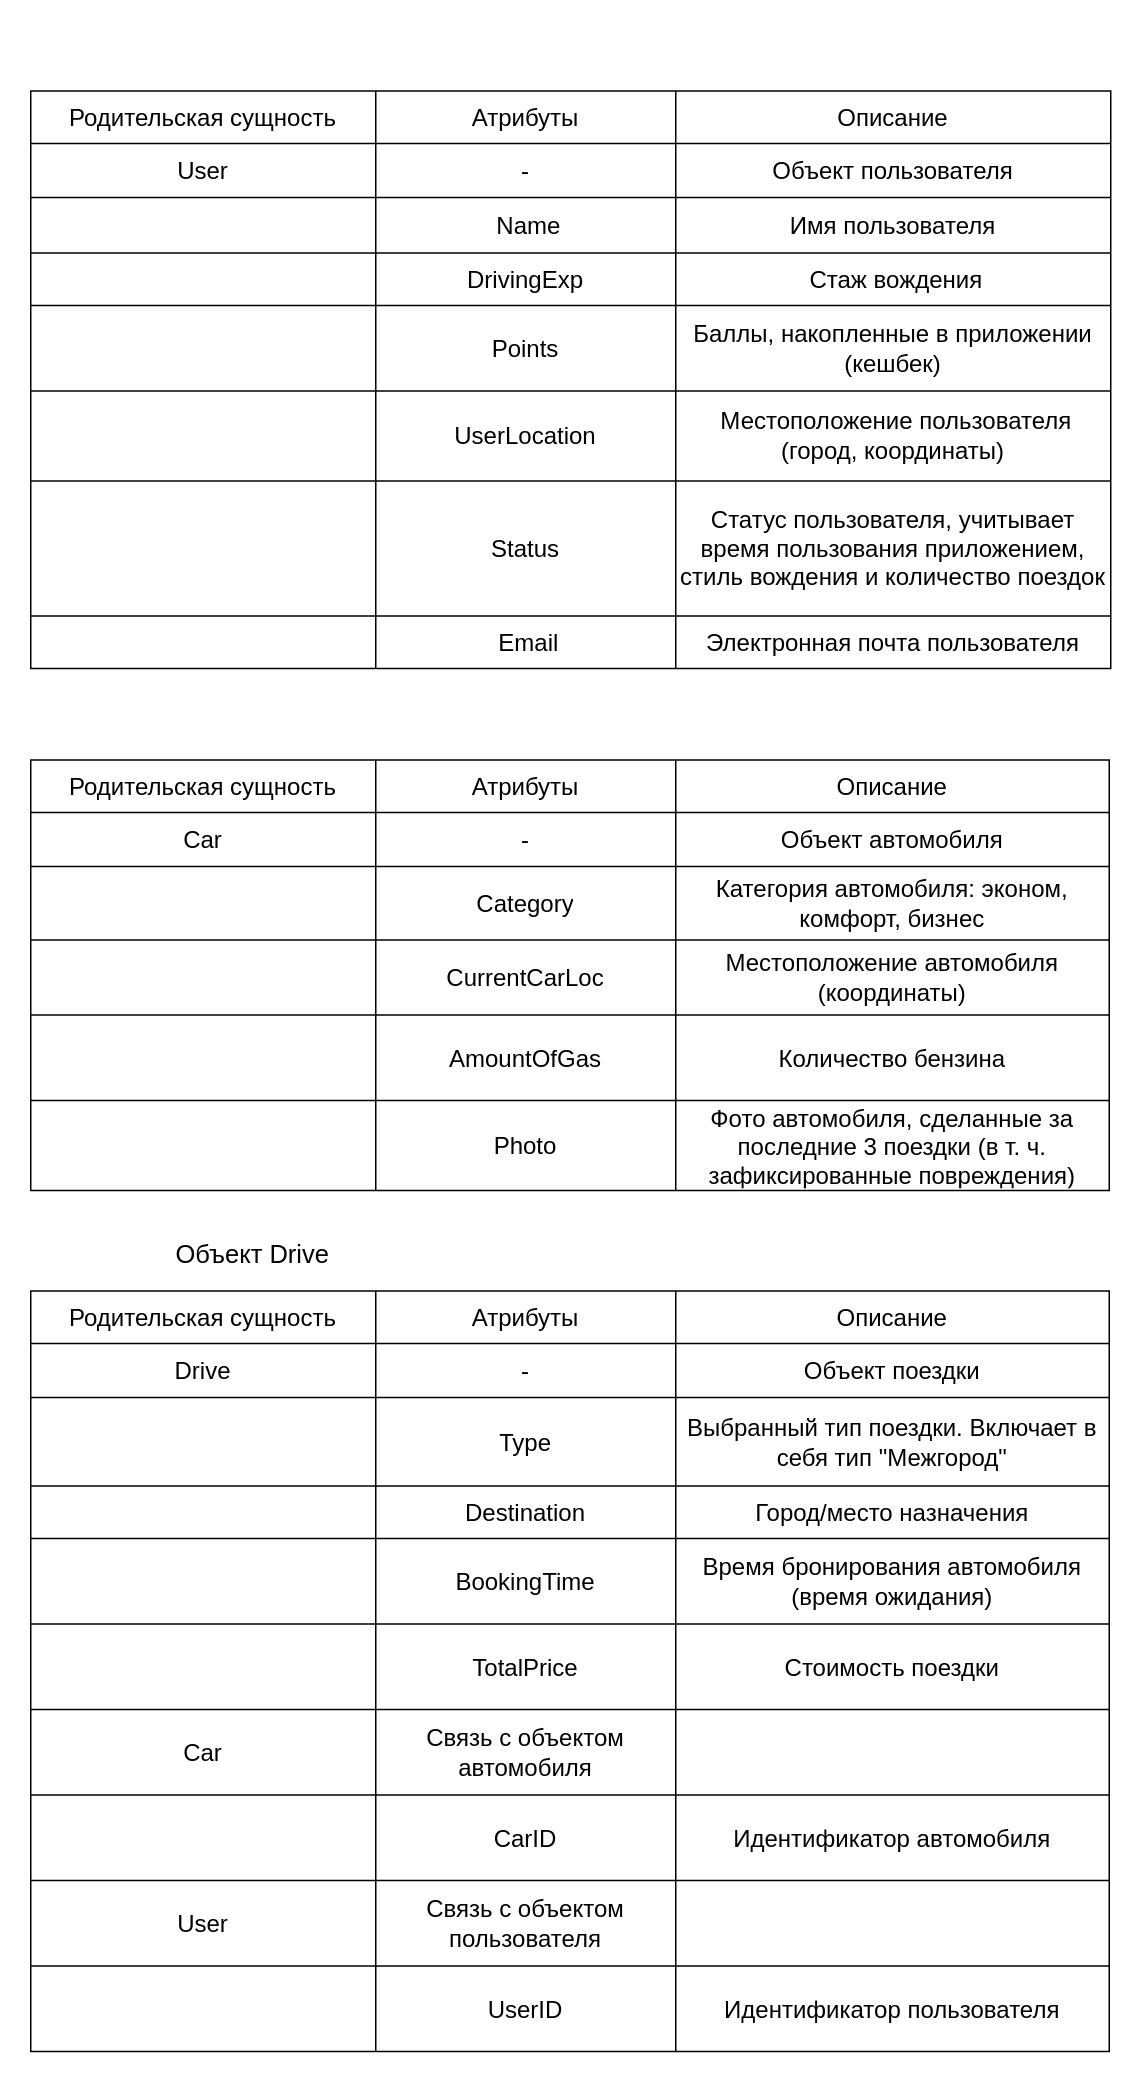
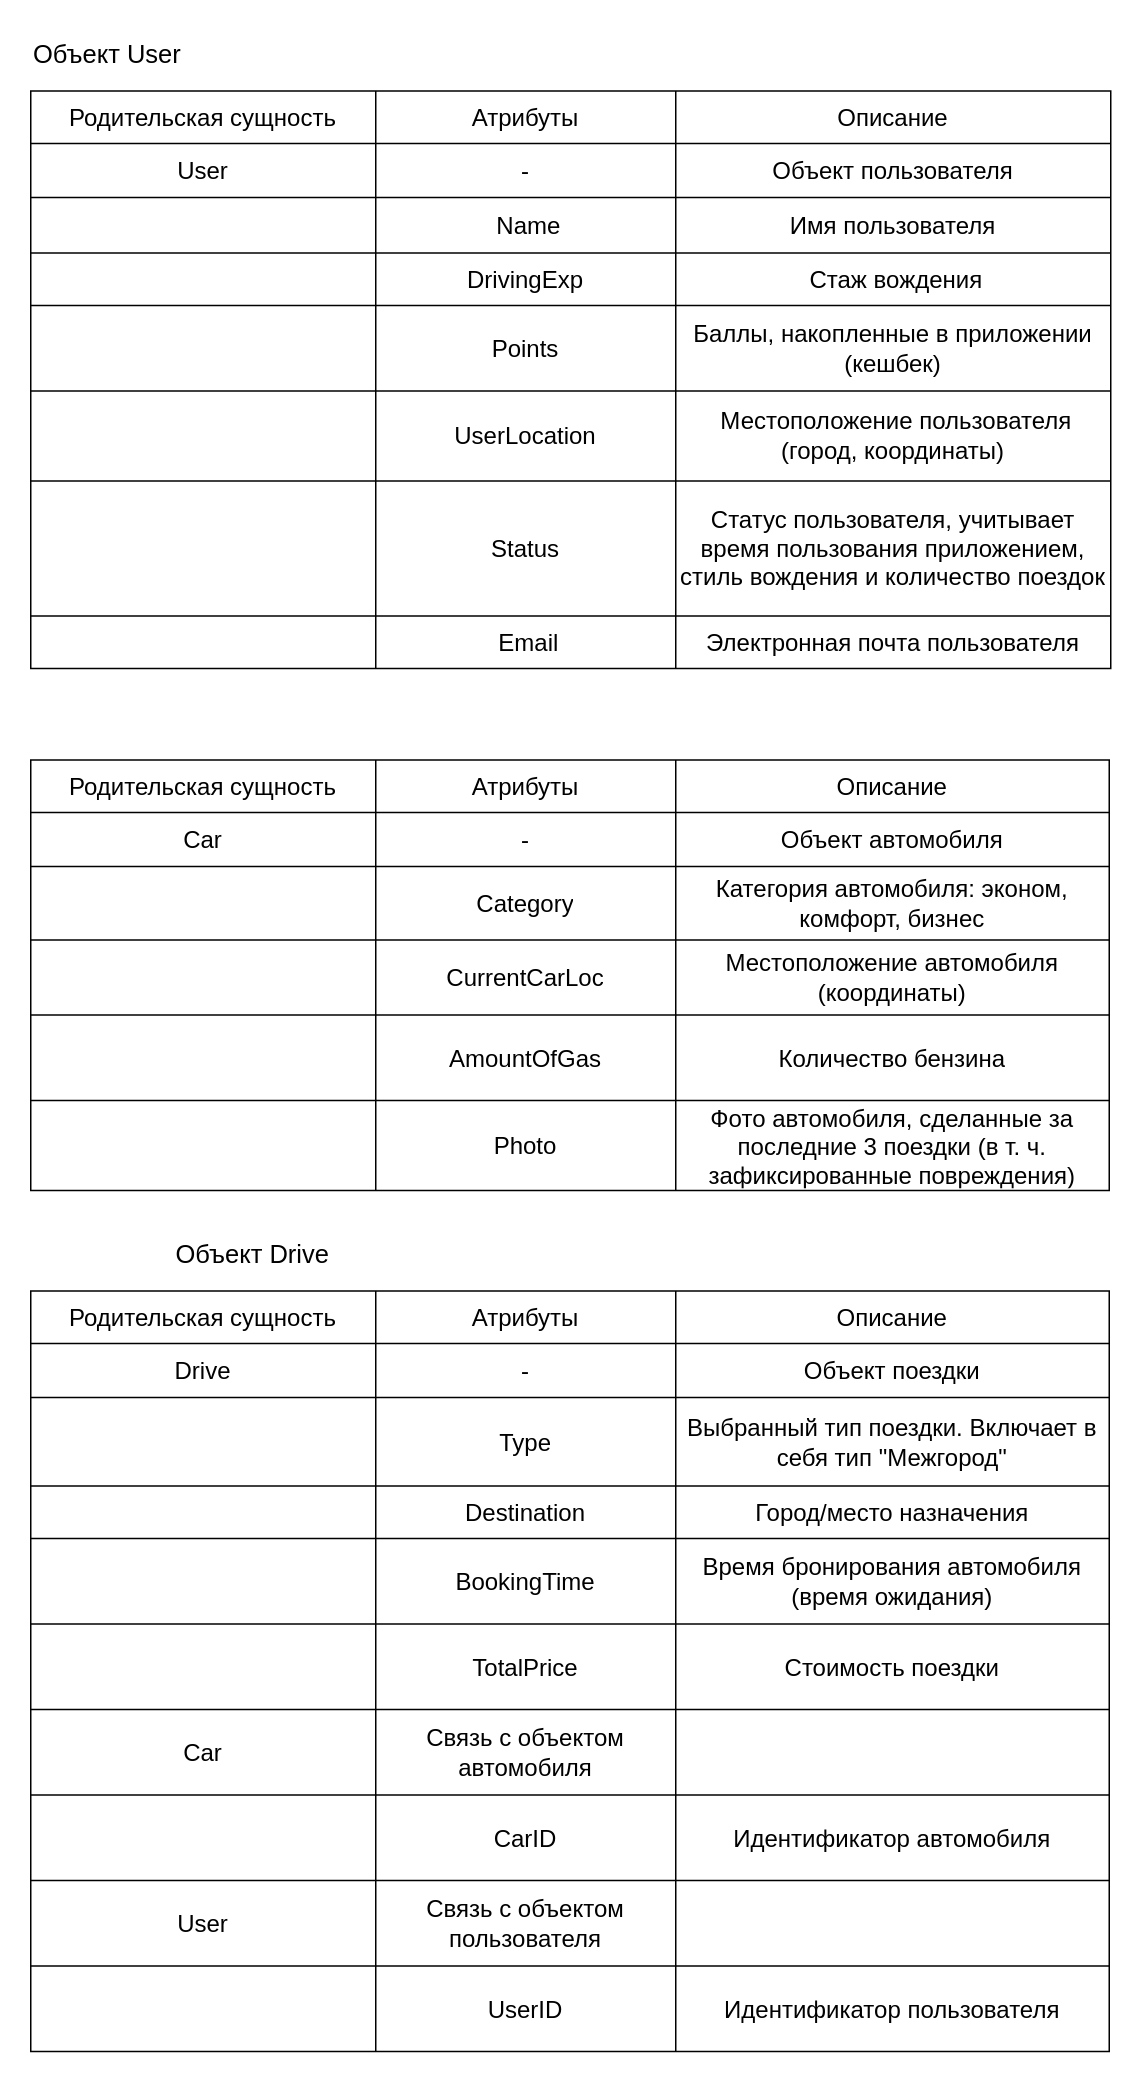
none -> (143, 53)
